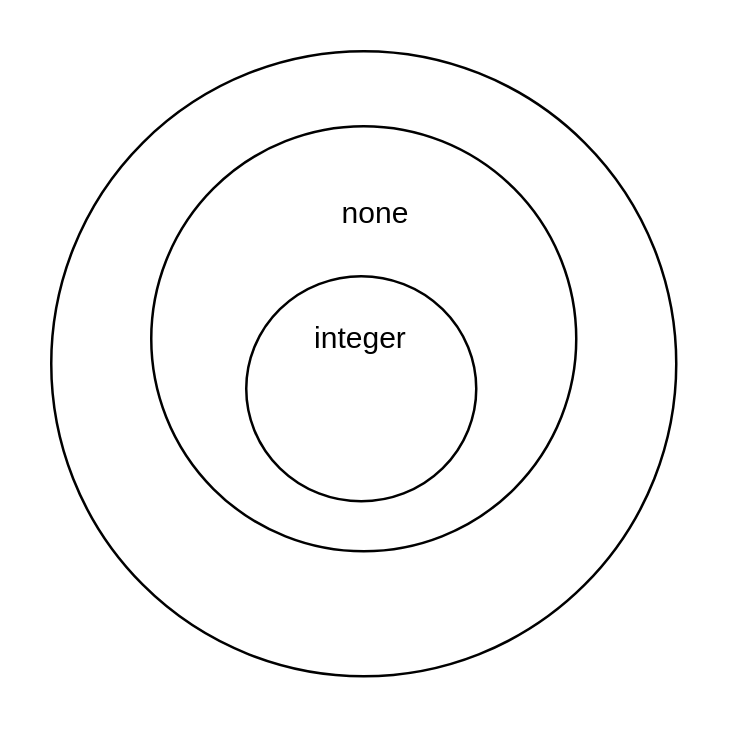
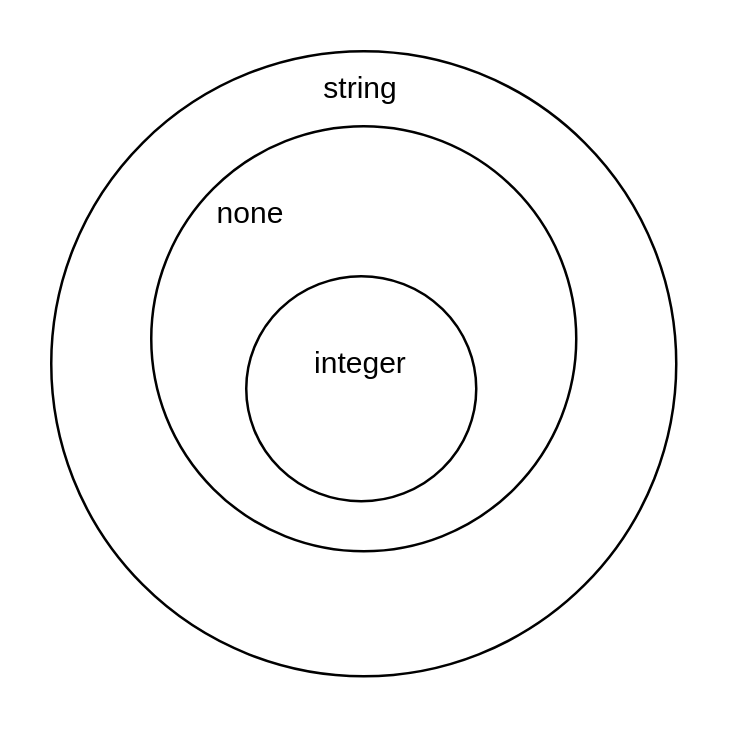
none -> (361, 89)
(376, 214) -> (251, 214)
(361, 339) -> (361, 364)
